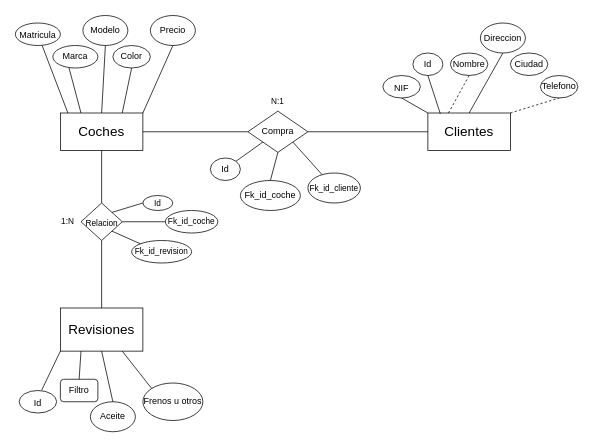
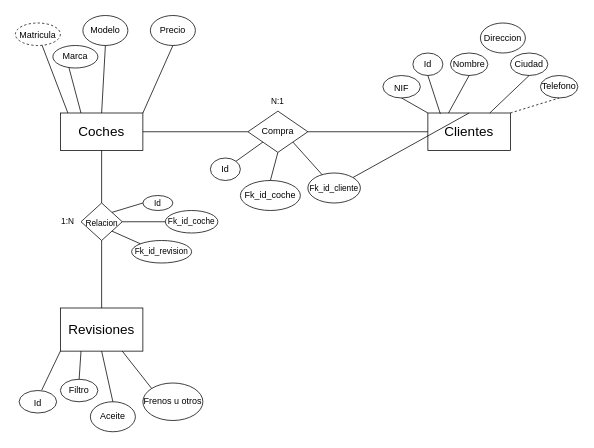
(38, 34) -> (38, 34)
(132, 57) -> none
(486, 83) -> (411, 145)
(127, 91) -> none
(459, 94) -> (459, 94)
none -> (509, 94)
(79, 390) -> (79, 390)
